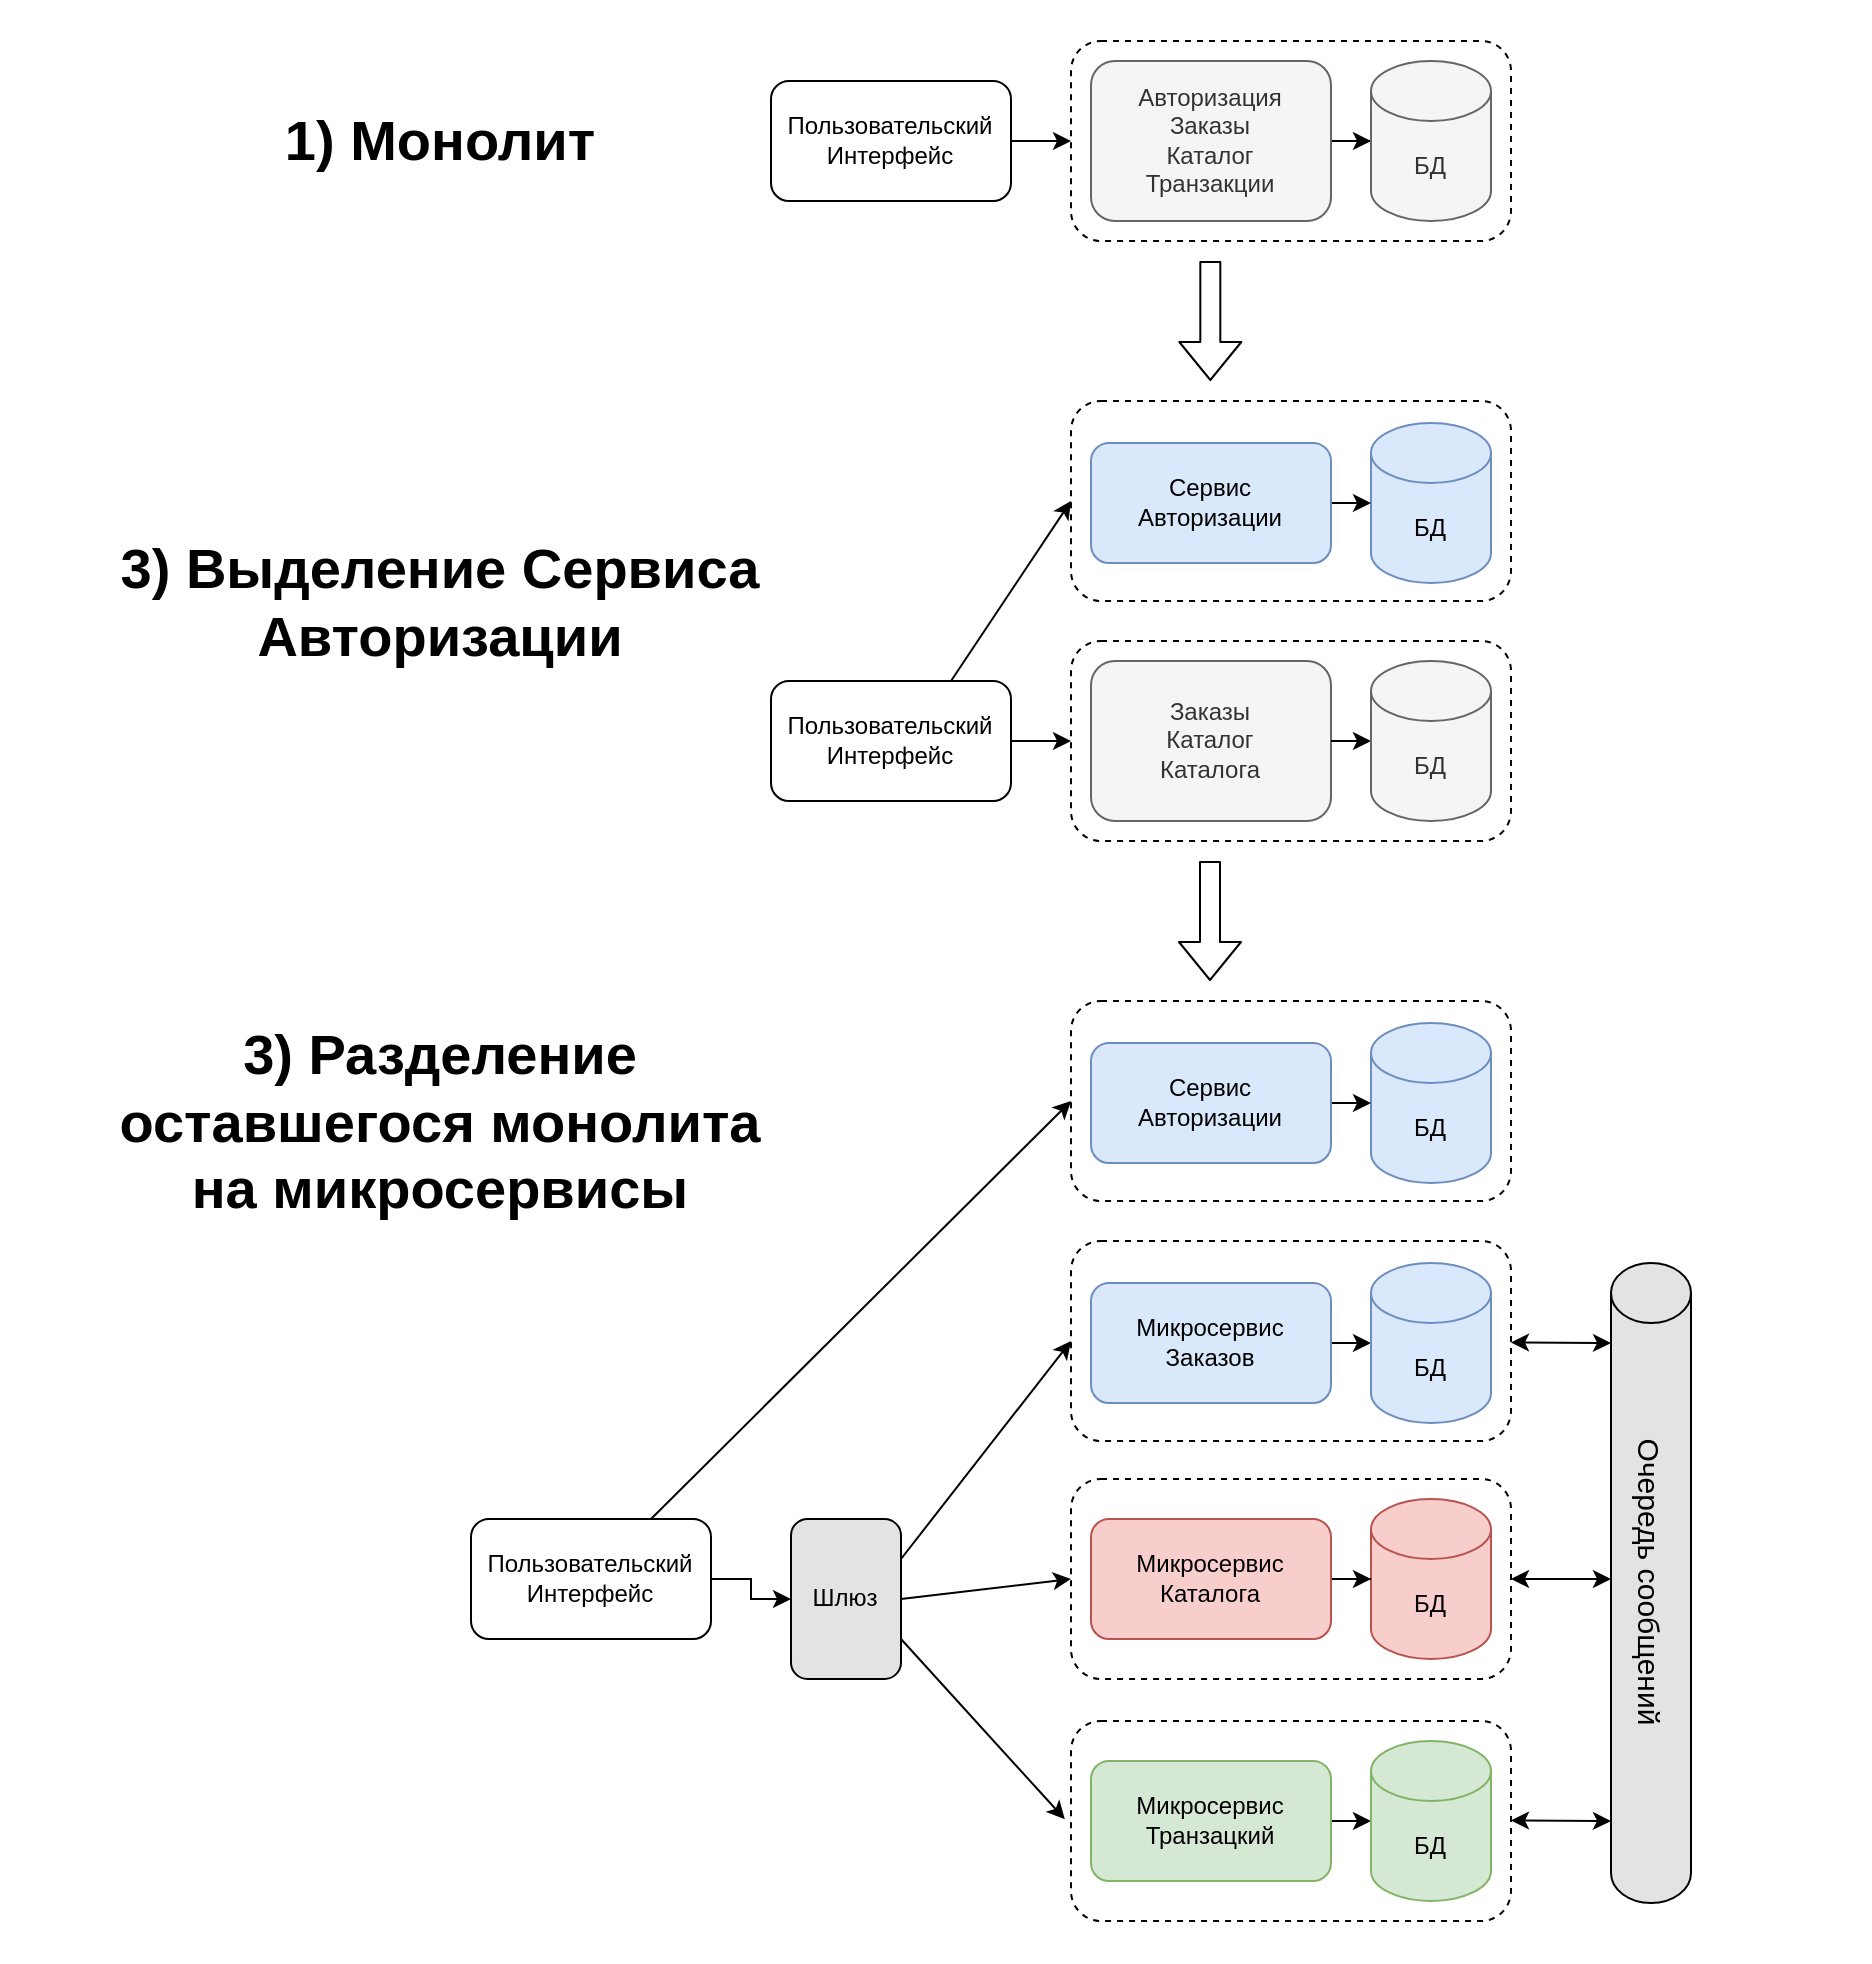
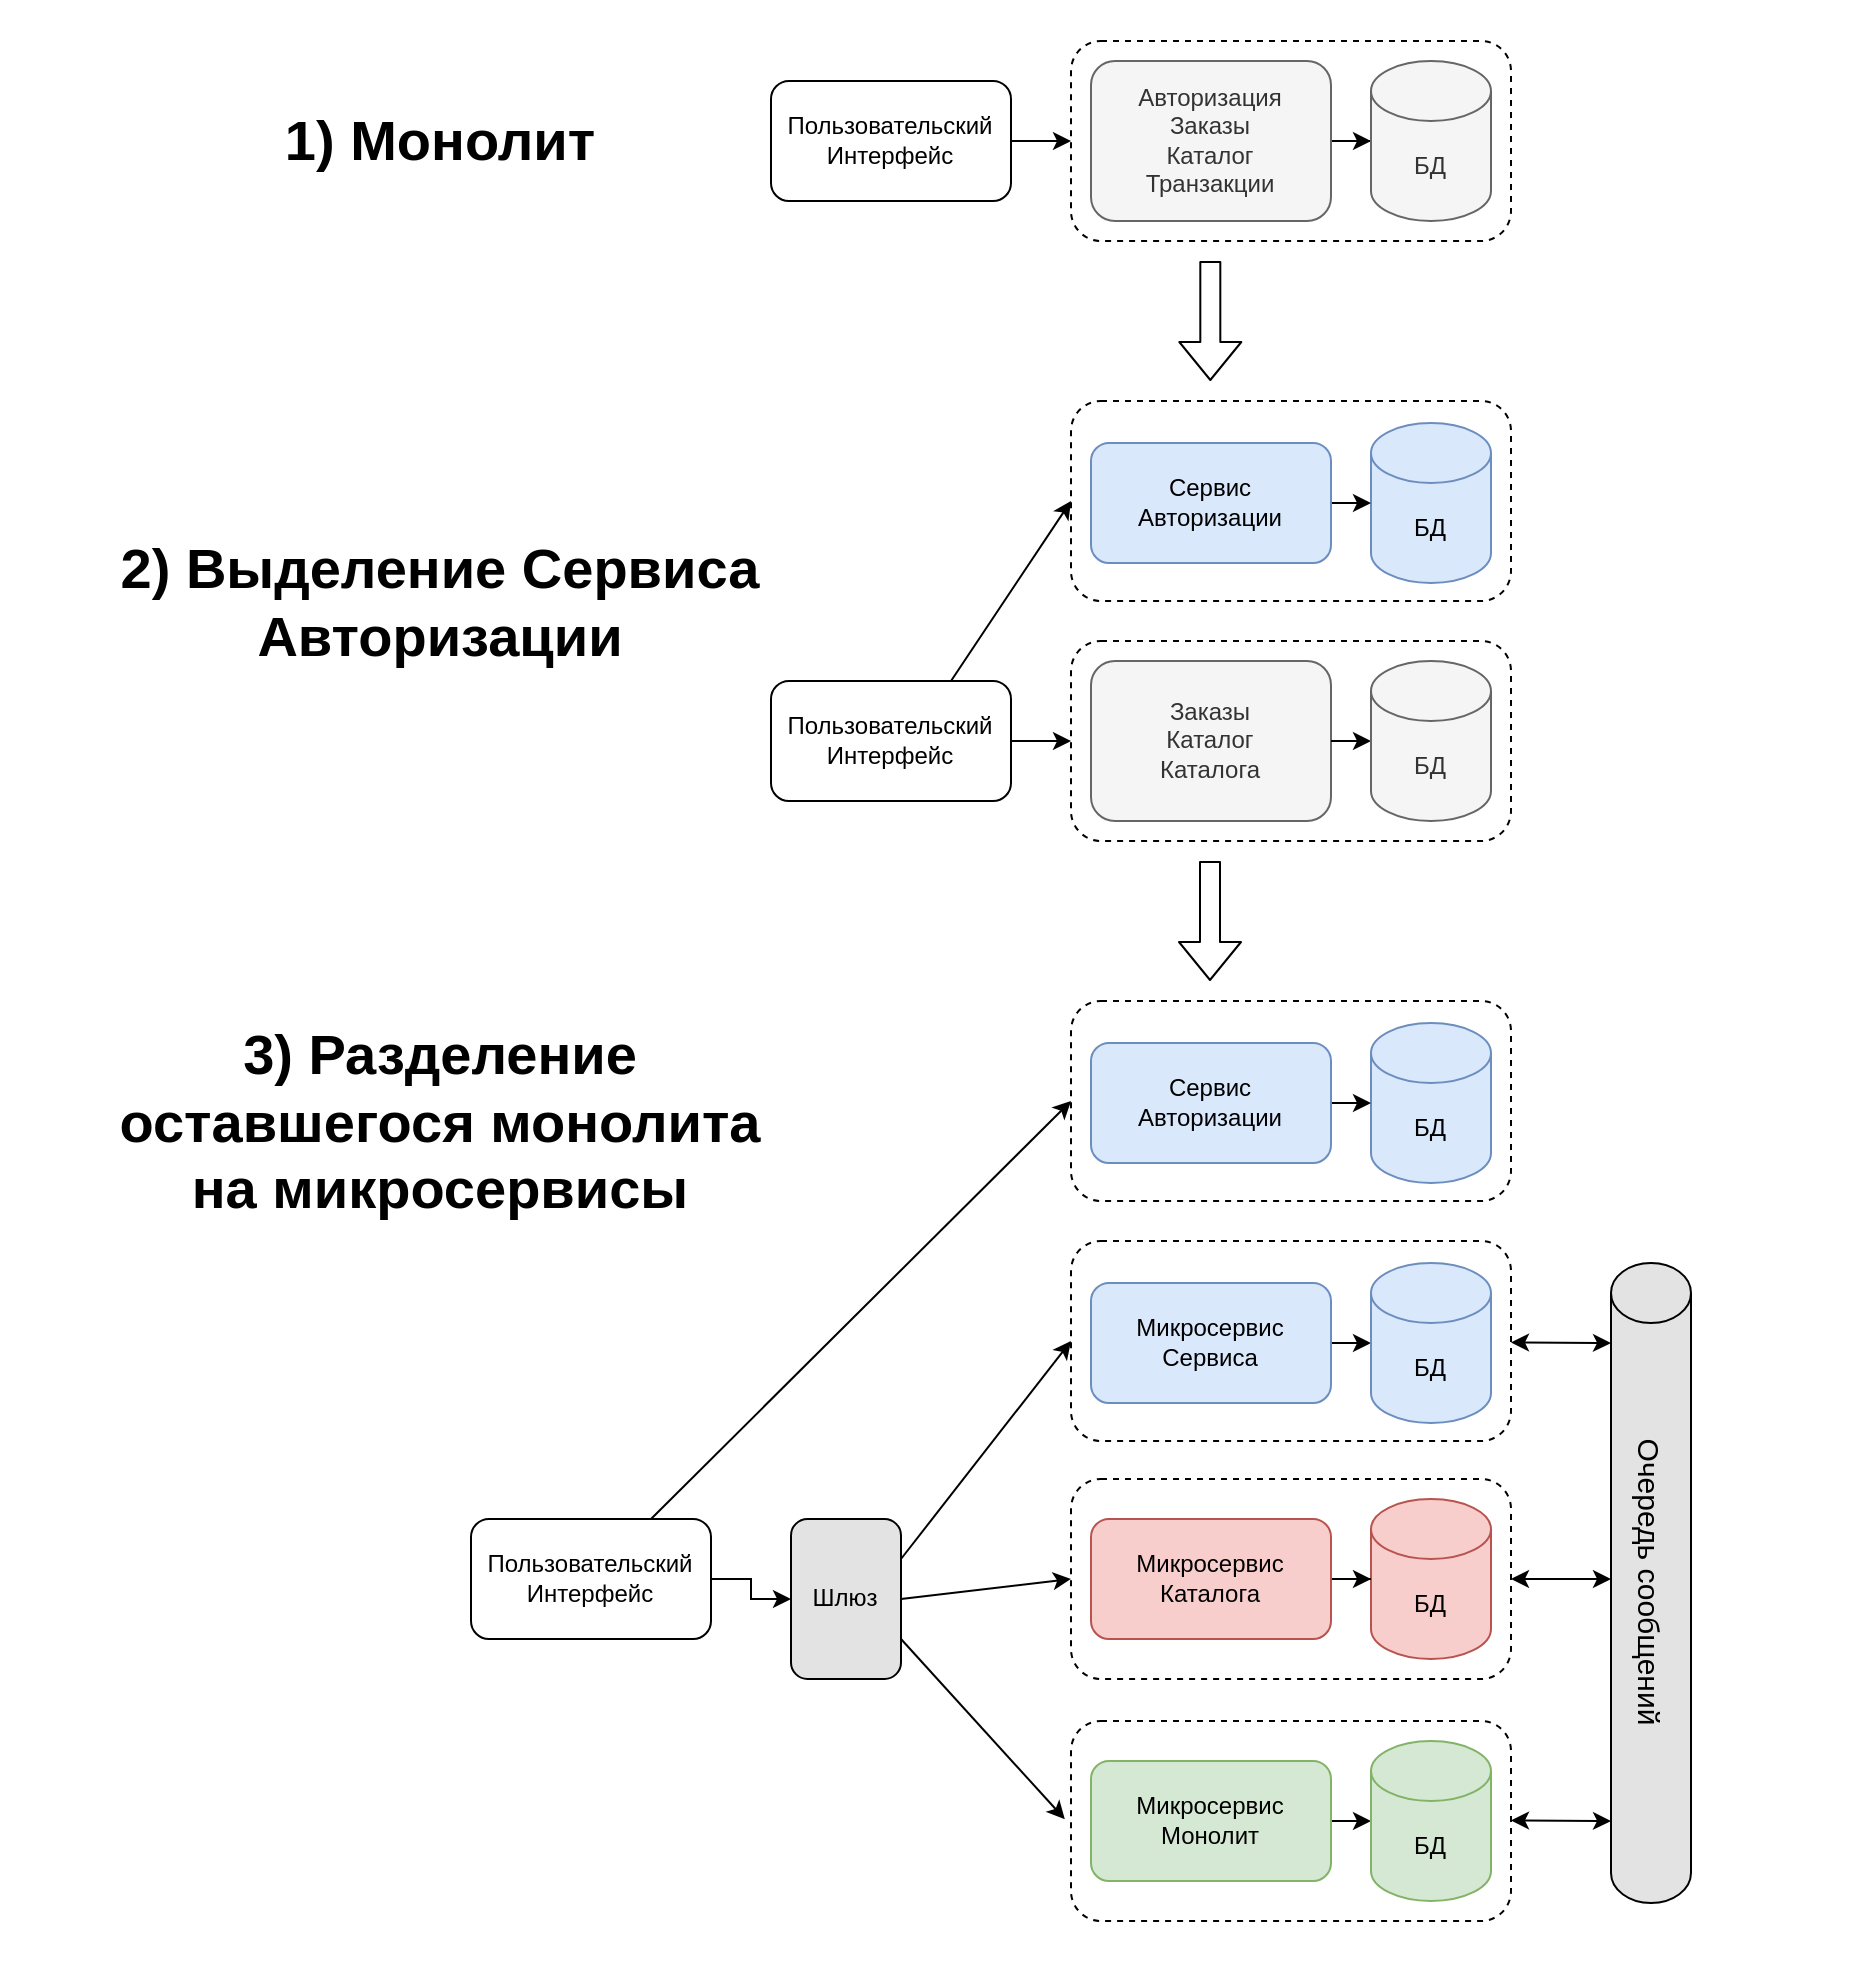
(441, 603) -> (441, 603)
(1211, 1343) -> (1211, 1343)
(1211, 1821) -> (1211, 1821)
